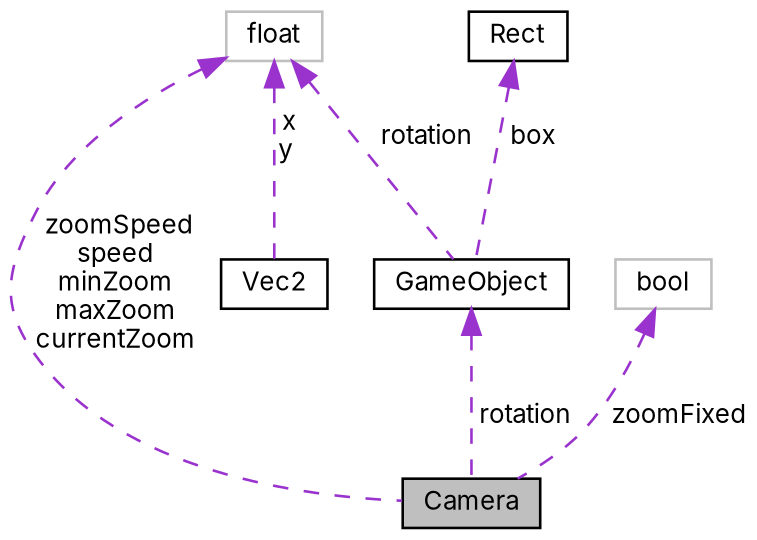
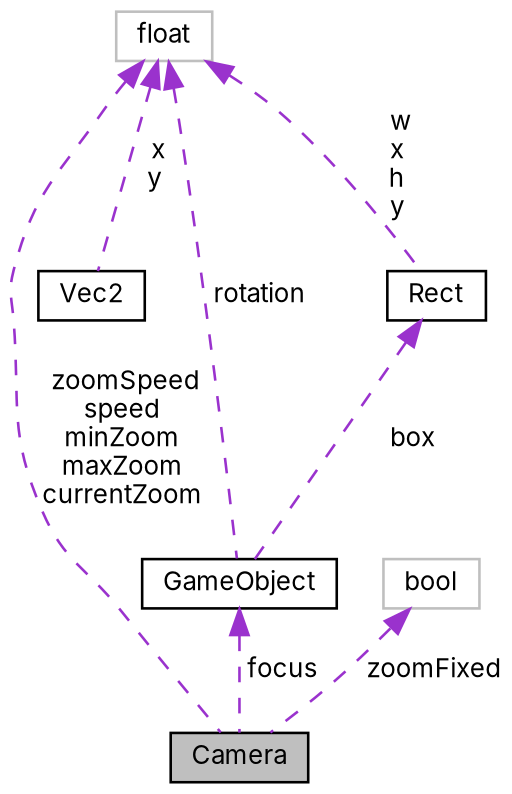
none -> (333, 165)
(522, 416) -> (280, 671)
